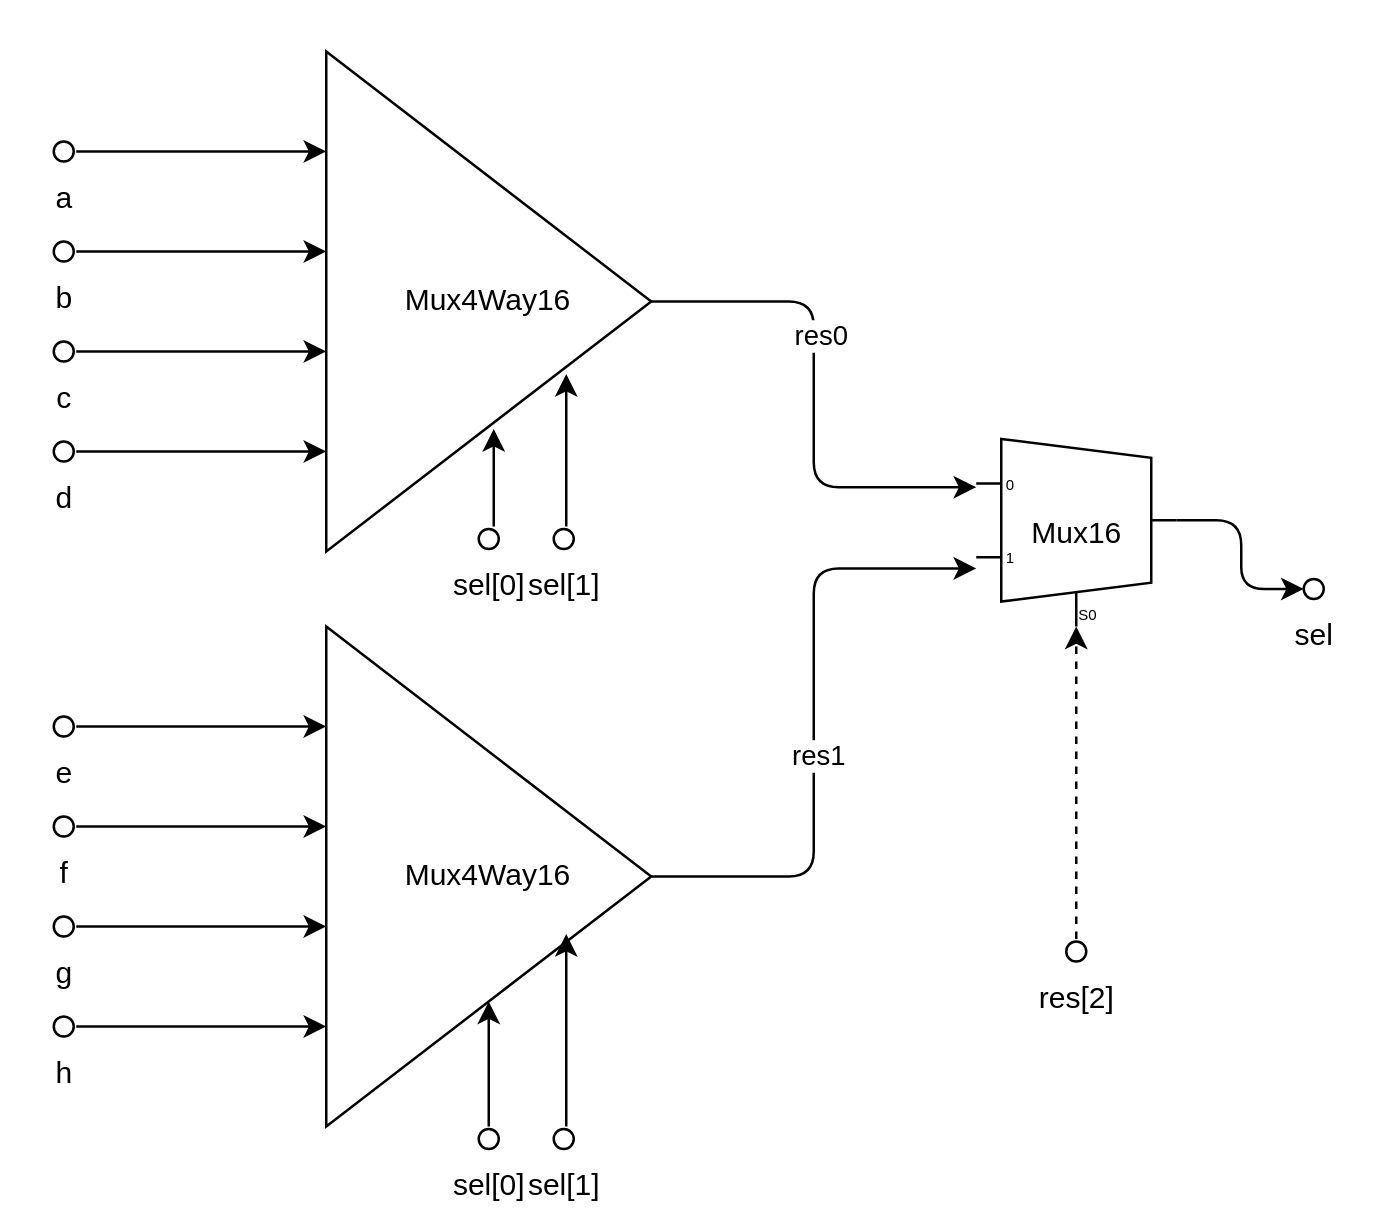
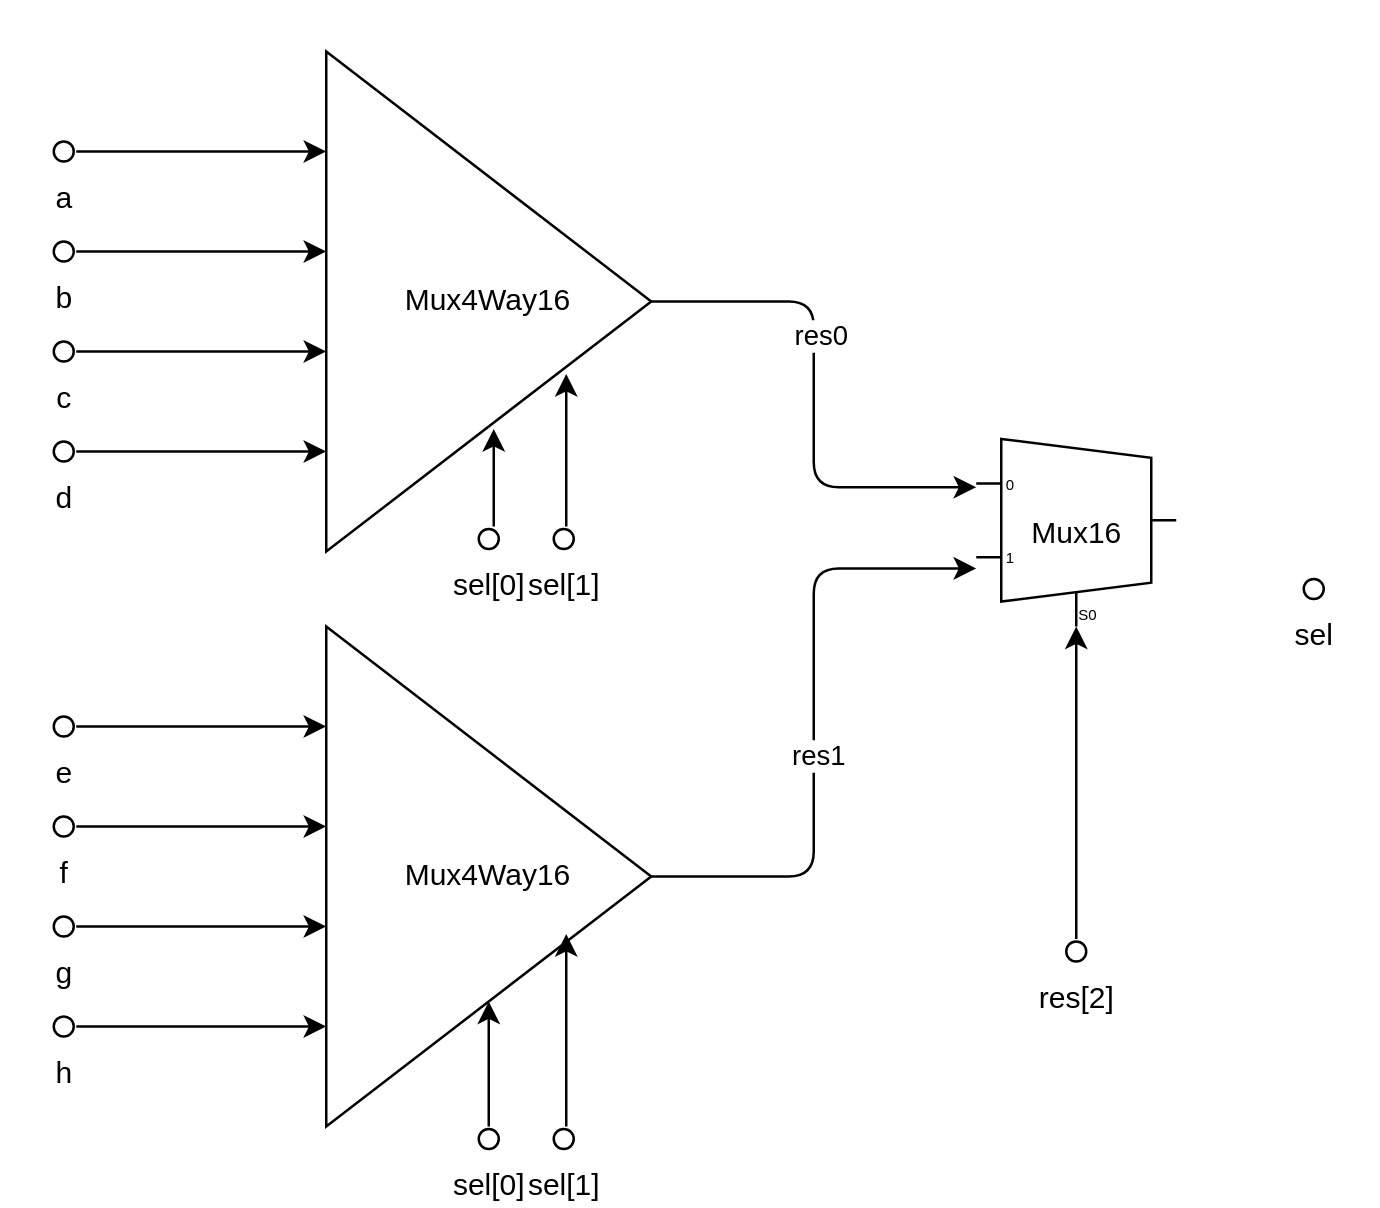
(1241, 547) -> none
(1076, 788) -> (1076, 788)
